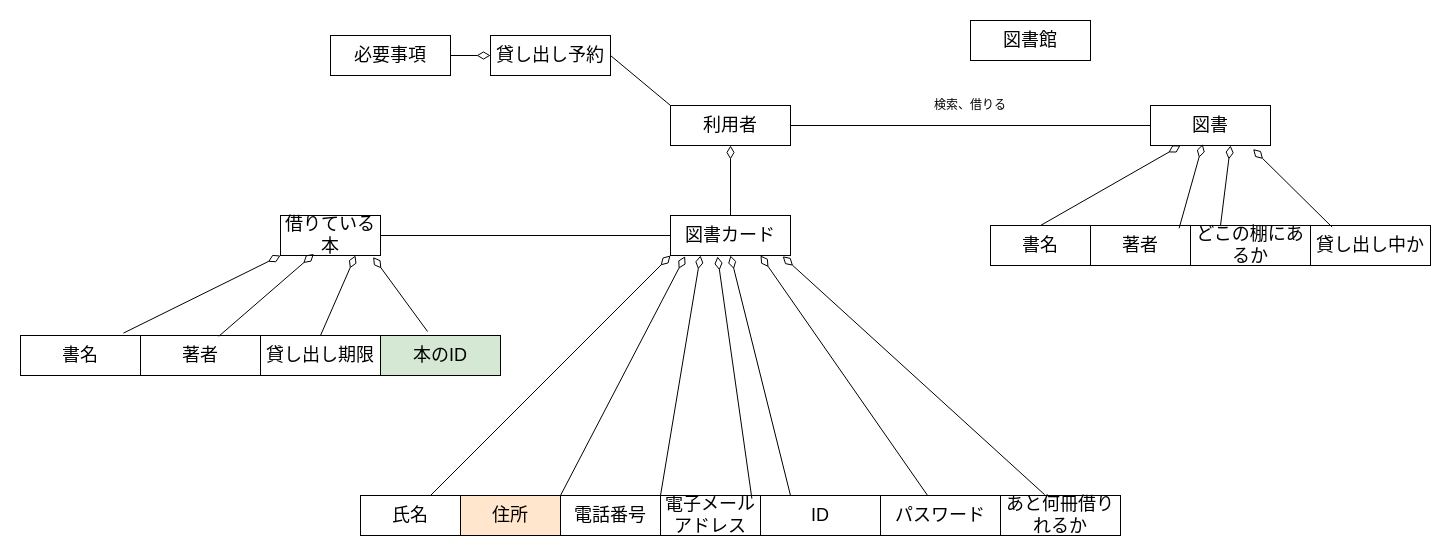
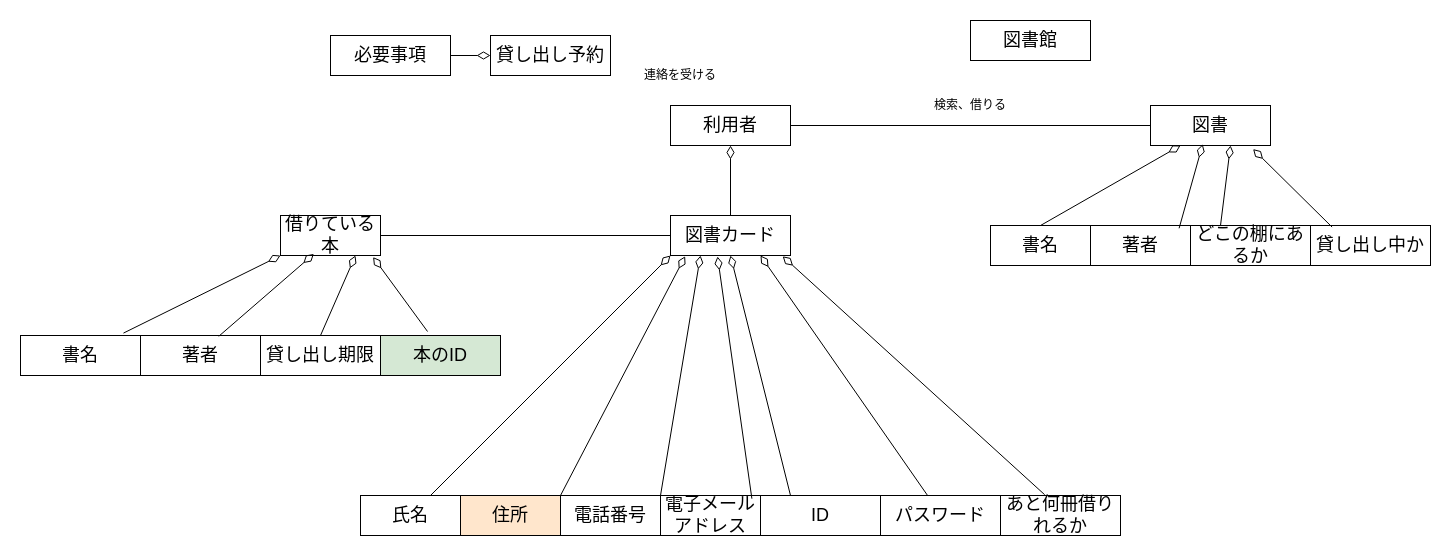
none -> (681, 76)
(641, 81) -> none
